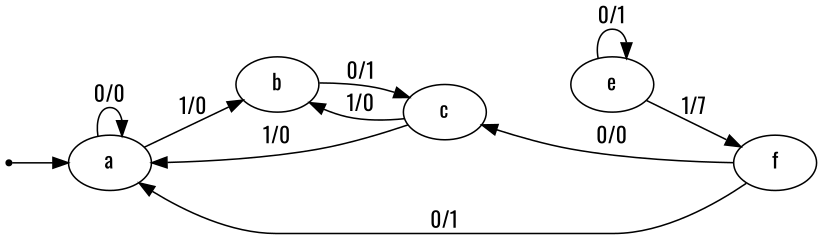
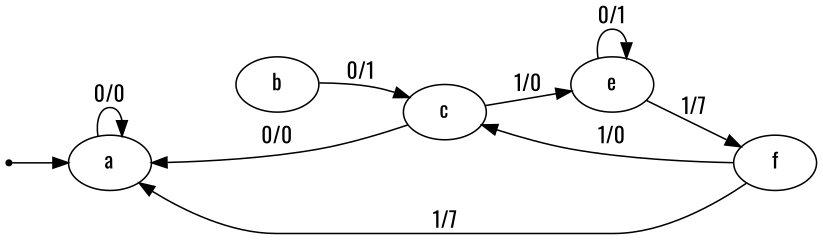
(363, 119) -> (521, 100)
(187, 127) -> none
(277, 137) -> (277, 137)
(612, 137) -> (612, 137)
(445, 222) -> (445, 222)
